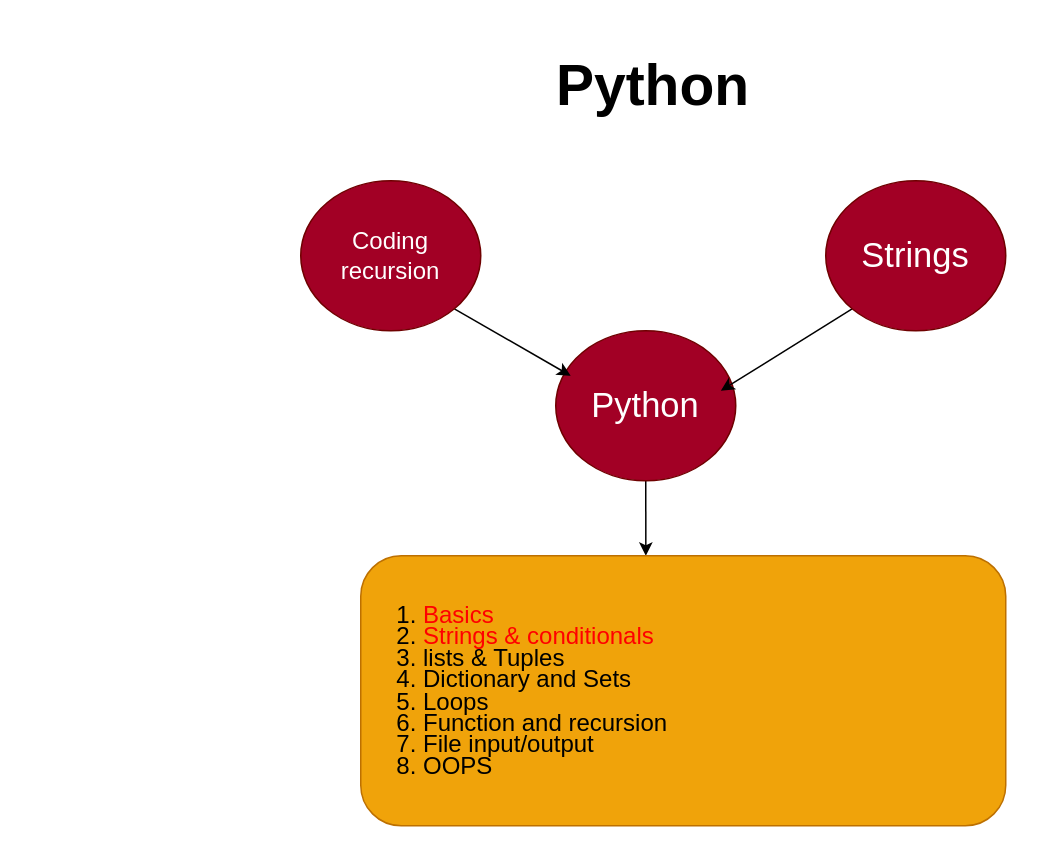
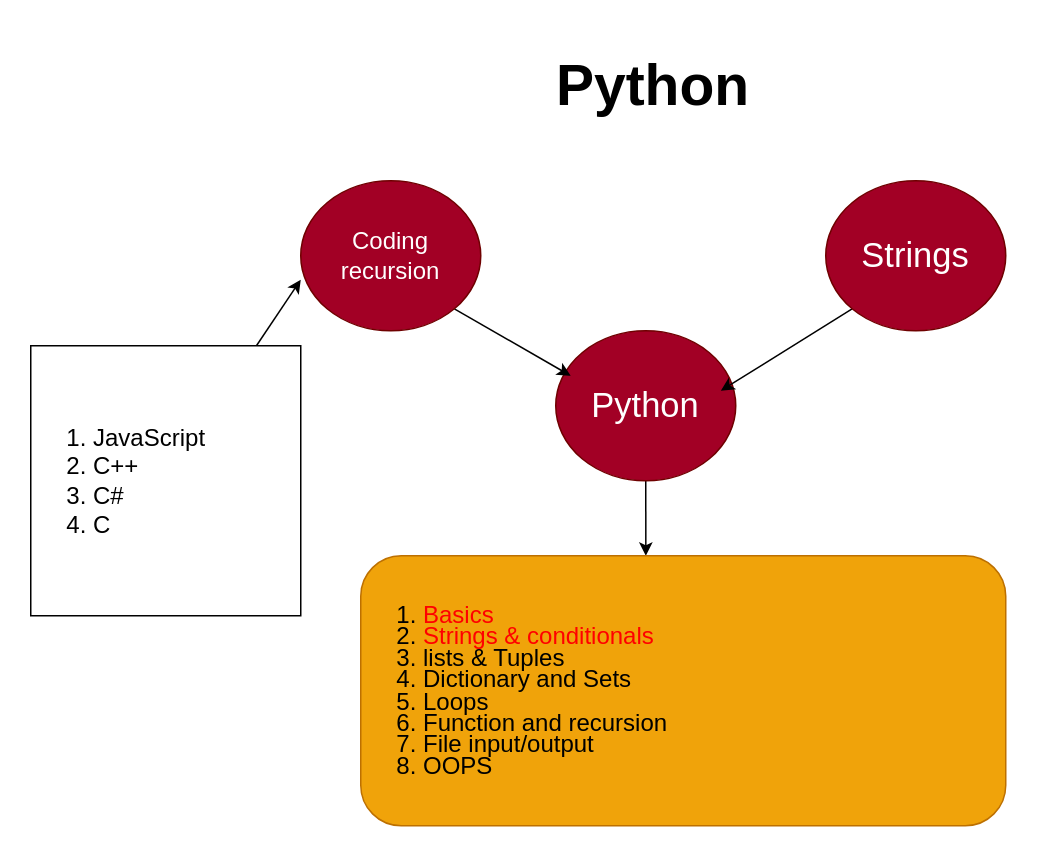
none -> (276, 317)
none -> (166, 481)
